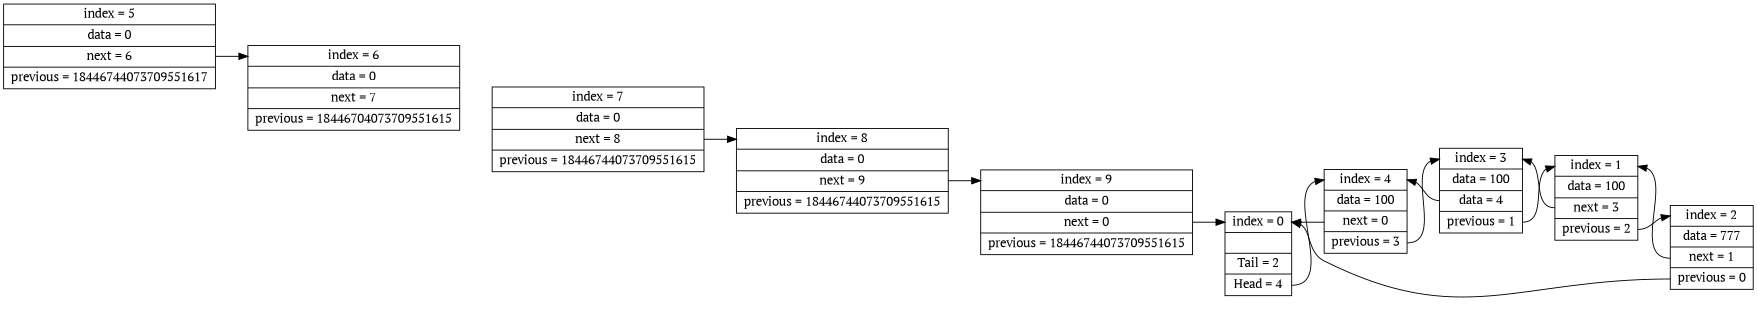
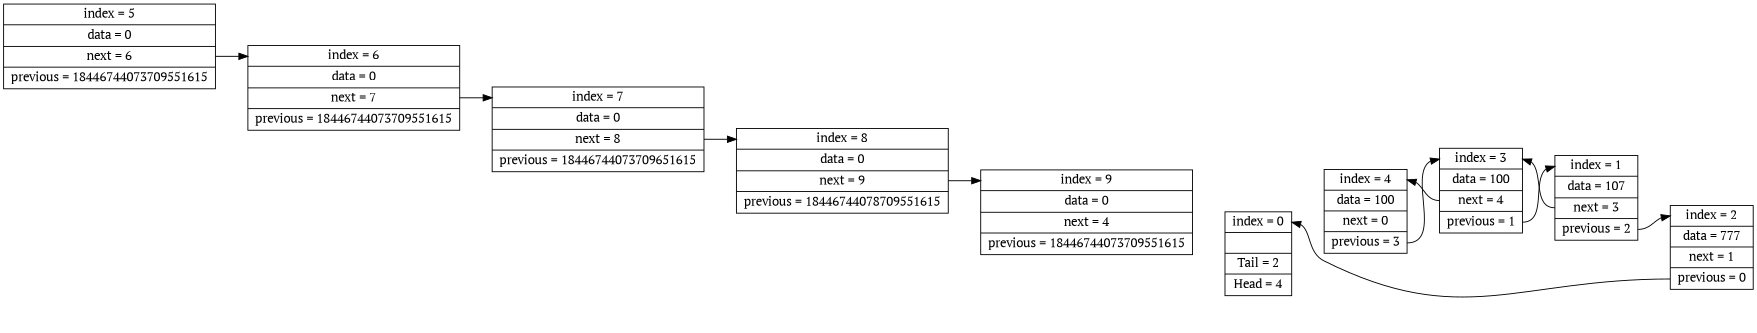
(110, 78) -> (110, 78)
none -> (471, 98)
(354, 119) -> (354, 119)
(598, 160) -> (598, 160)
(1596, 187) -> (1596, 187)
(1481, 201) -> (1481, 201)
(842, 202) -> (842, 202)
(1654, 214) -> none
(1087, 222) -> (1087, 222)
(1204, 222) -> none
(1312, 222) -> none
(1311, 258) -> none
